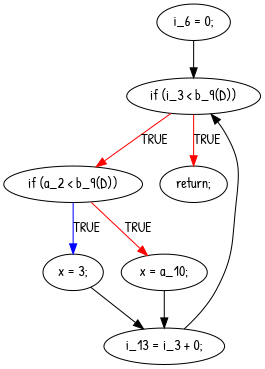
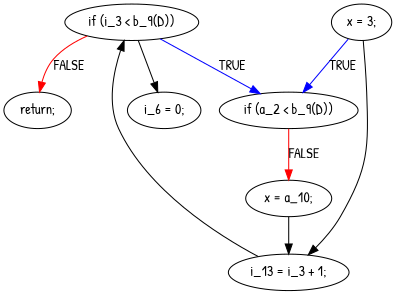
(194, 54) -> (146, 62)
(138, 137) -> (206, 64)
(207, 140) -> (70, 66)
(73, 223) -> (329, 62)
(138, 228) -> (304, 154)
(164, 346) -> (289, 272)
